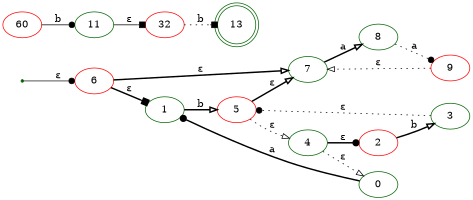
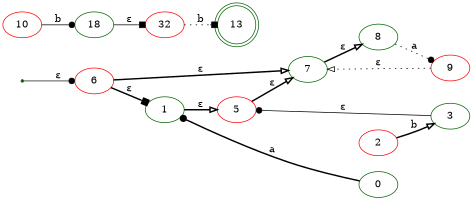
(22, 25) -> (22, 25)
(94, 25) -> (94, 25)
(343, 47) -> (343, 47)
(201, 104) -> (201, 104)
(347, 113) -> (347, 113)
(308, 143) -> none
